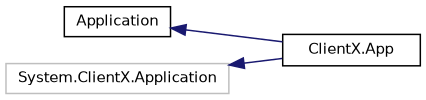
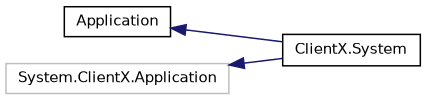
(352, 50) -> (352, 50)
